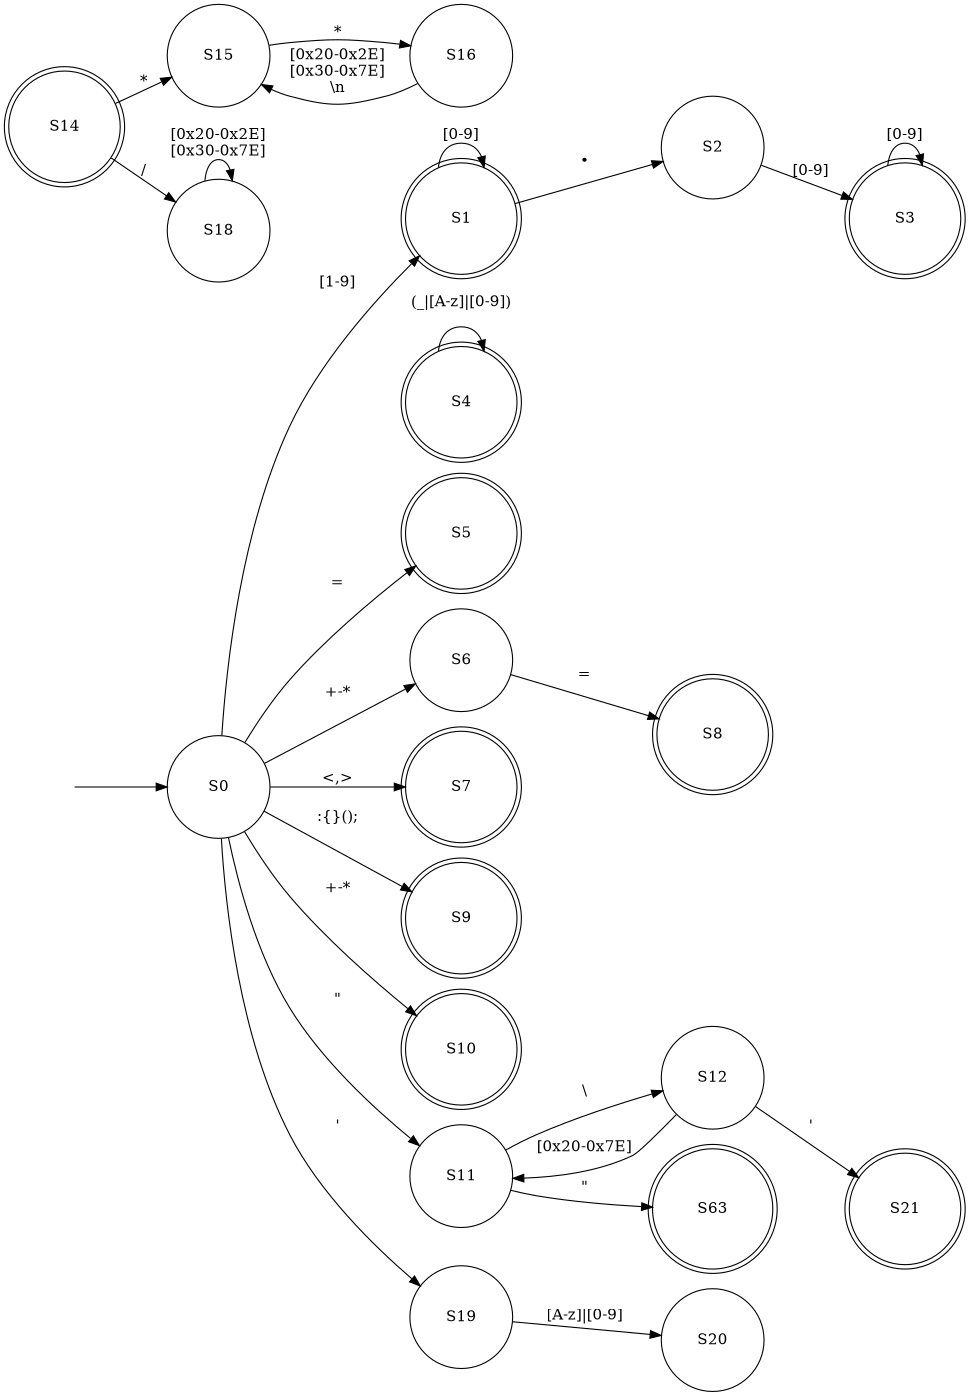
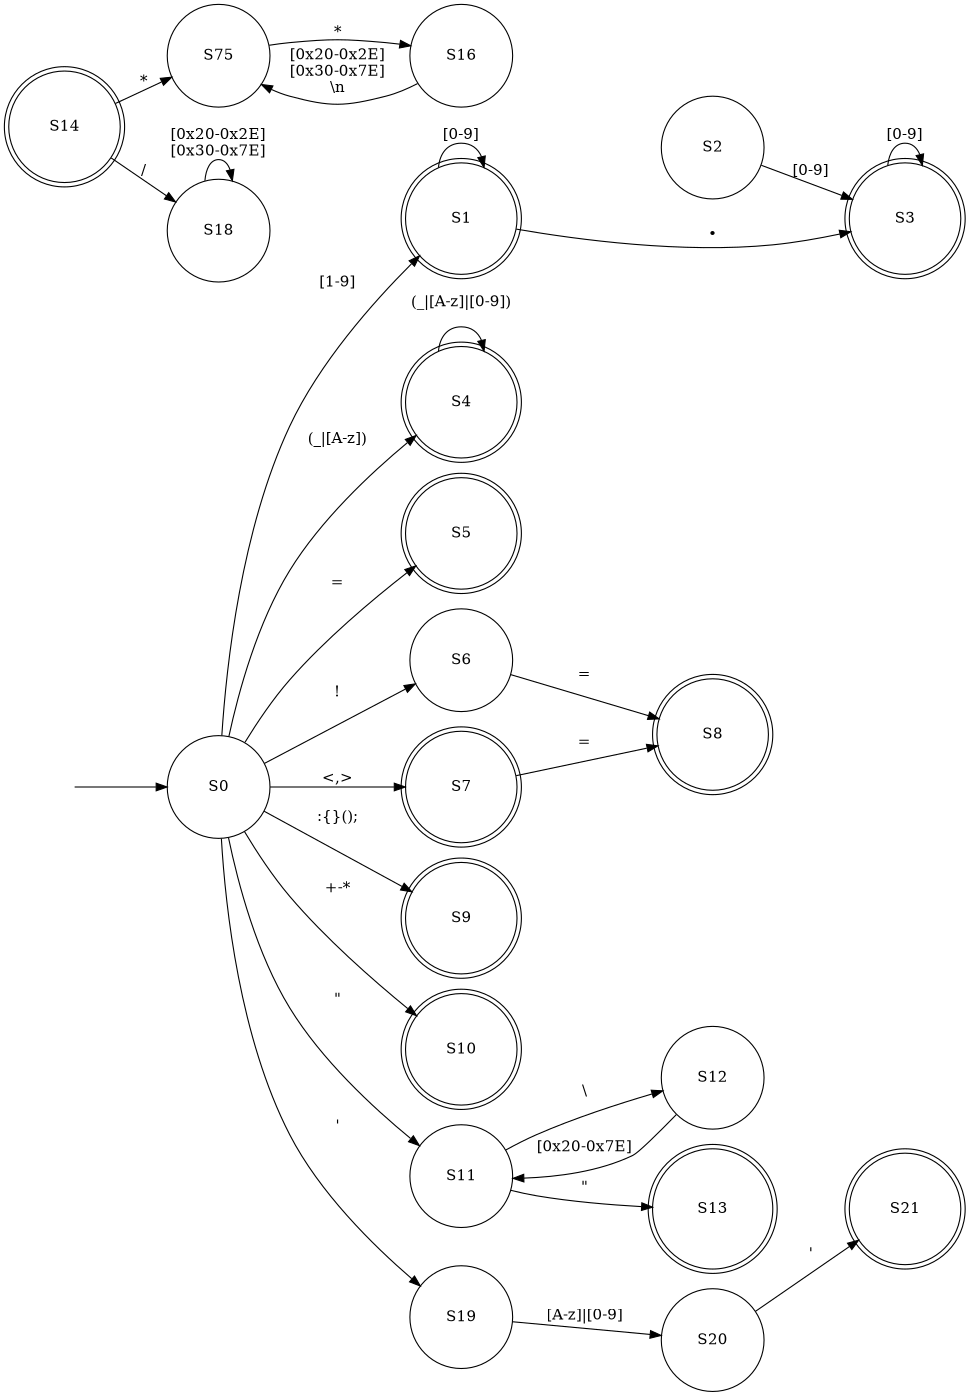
(219, 56) -> (219, 56)
(584, 184) -> (678, 247)
none -> (289, 572)
(338, 692) -> (338, 692)
none -> (581, 762)
(803, 1139) -> (803, 1279)
(713, 1209) -> (713, 1209)
